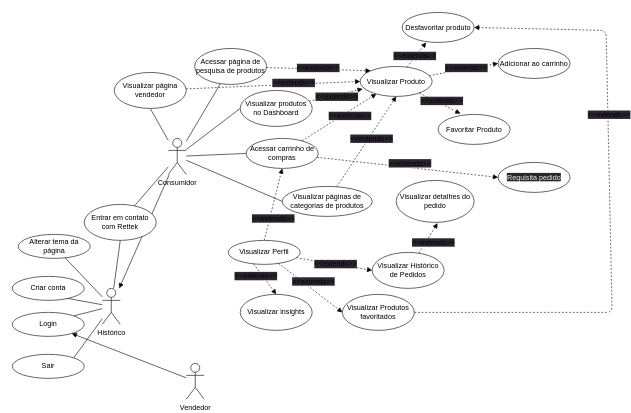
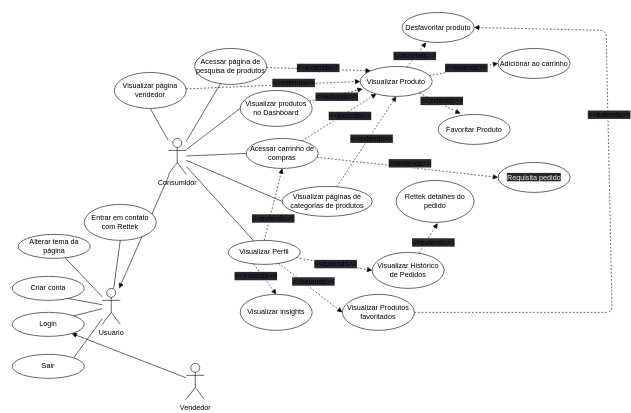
(152, 186) -> (220, 204)
(435, 201) -> (435, 201)
(112, 333) -> (112, 333)
